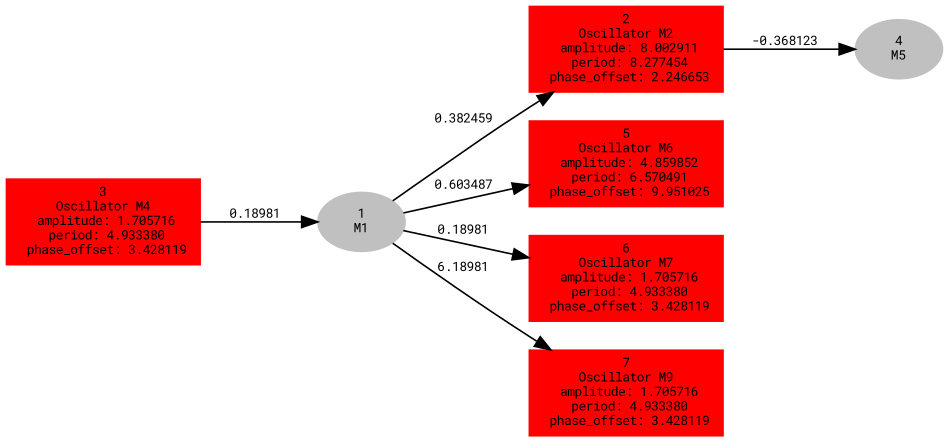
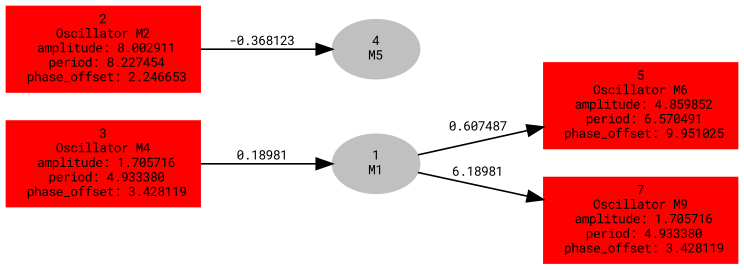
(626, 63) -> (103, 63)
(466, 150) -> none
(467, 186) -> (482, 127)
(626, 278) -> none
